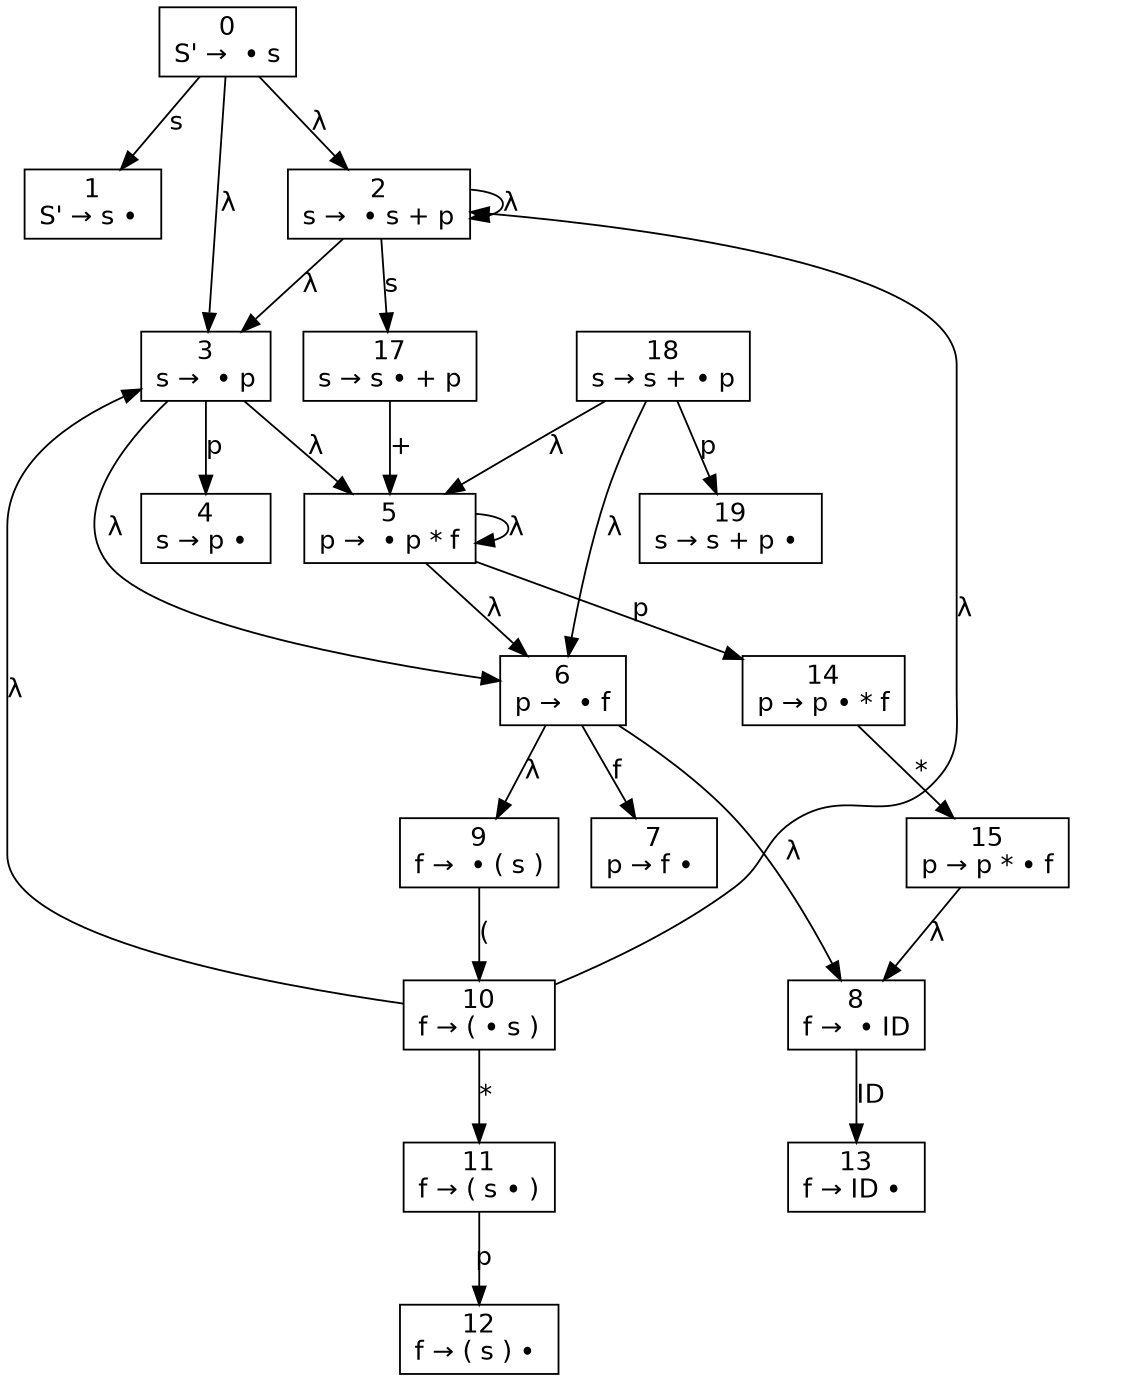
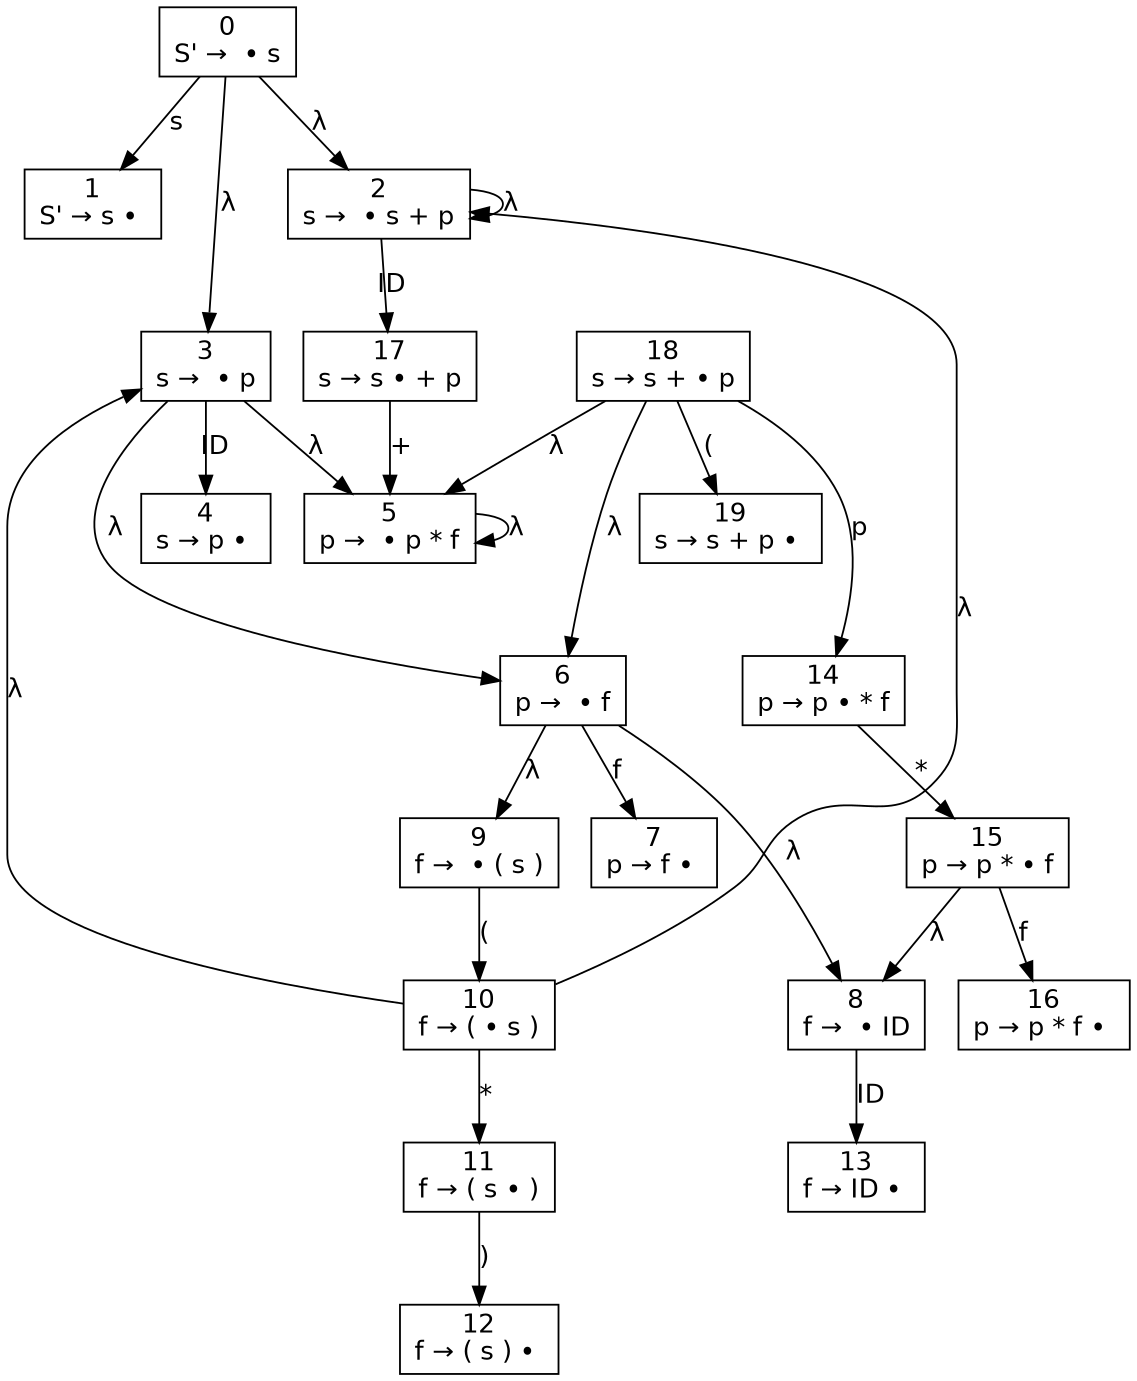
(299, 279) -> none
(392, 285) -> (392, 285)
(215, 447) -> (215, 447)
(709, 447) -> (709, 447)
(470, 603) -> none
(600, 607) -> (840, 498)
none -> (1044, 1015)
(485, 1258) -> (485, 1258)
